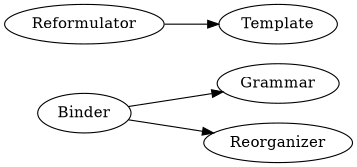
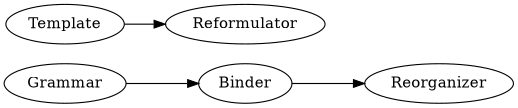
(186, 24) -> (139, 24)
(170, 100) -> (157, 83)
